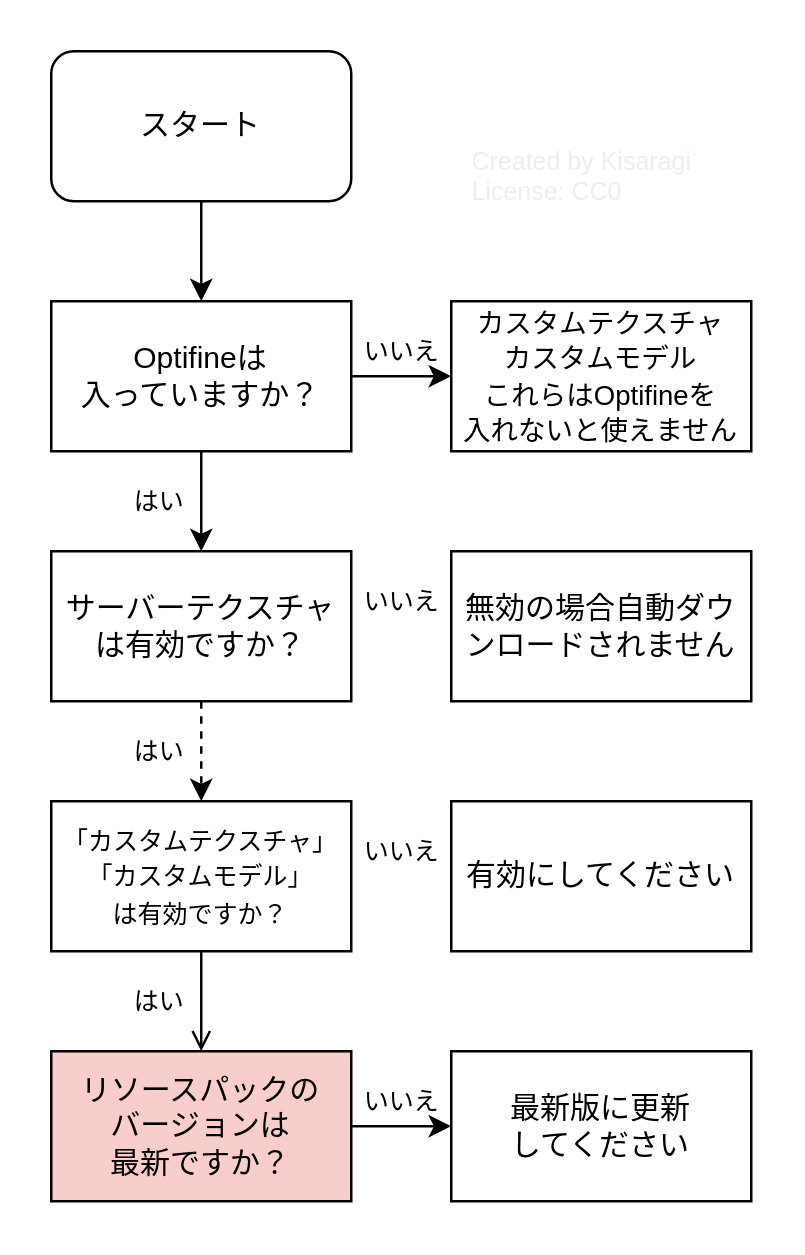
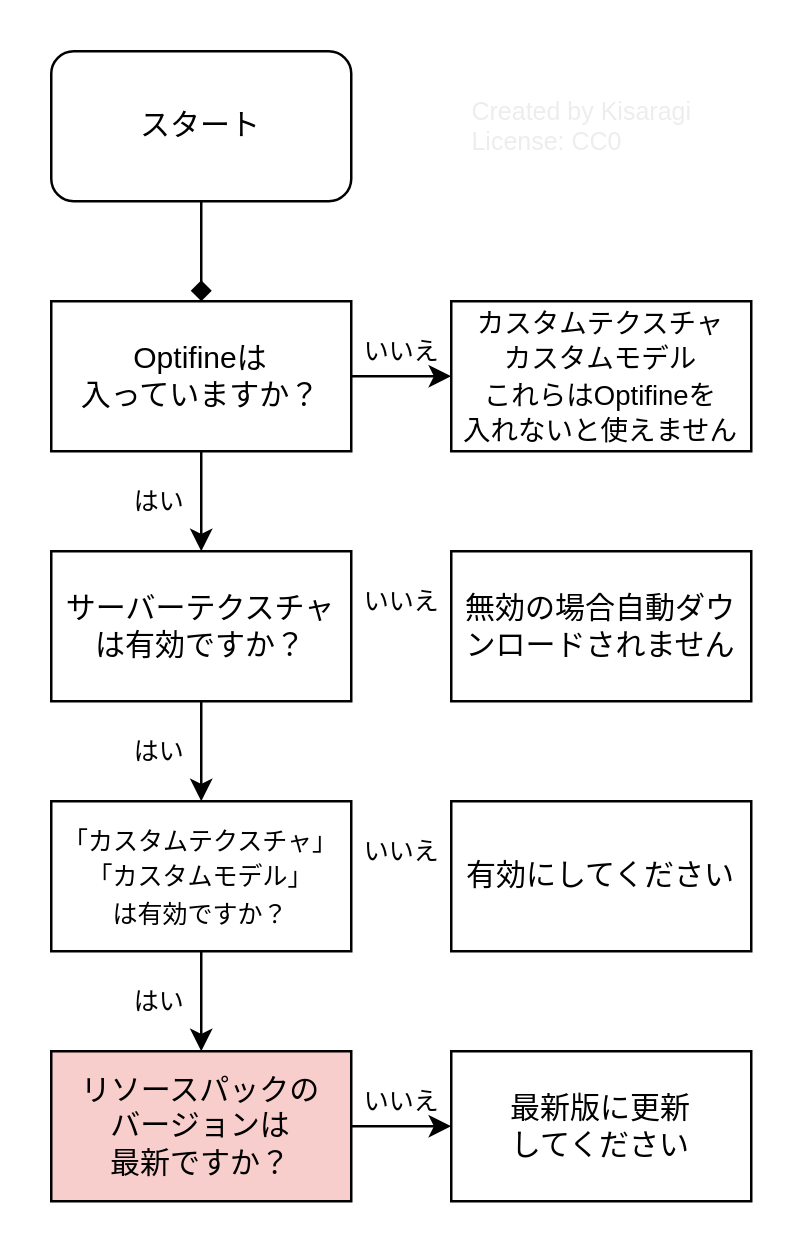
(583, 176) -> (583, 126)
(201, 282) -> (201, 281)
(201, 742) -> (201, 742)
(201, 1037) -> (201, 1033)
